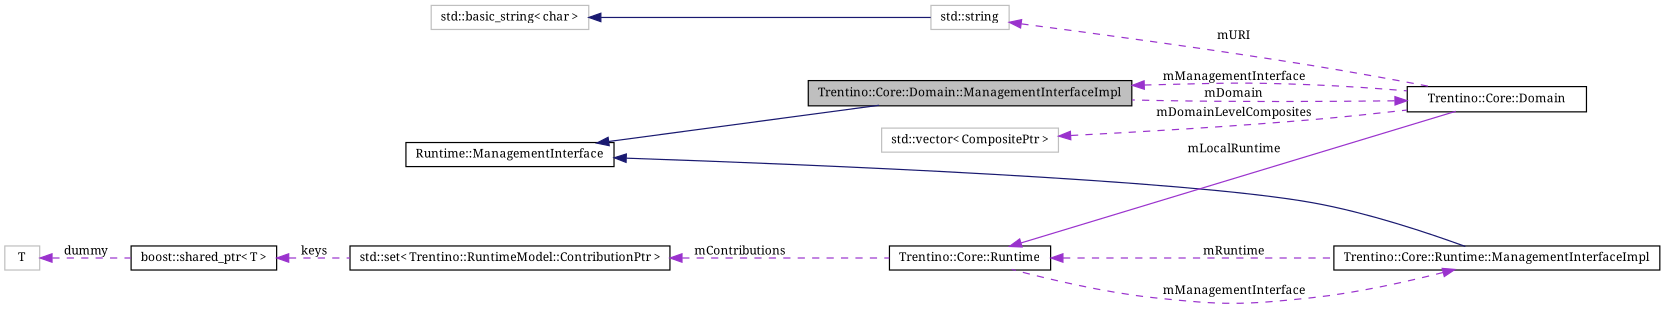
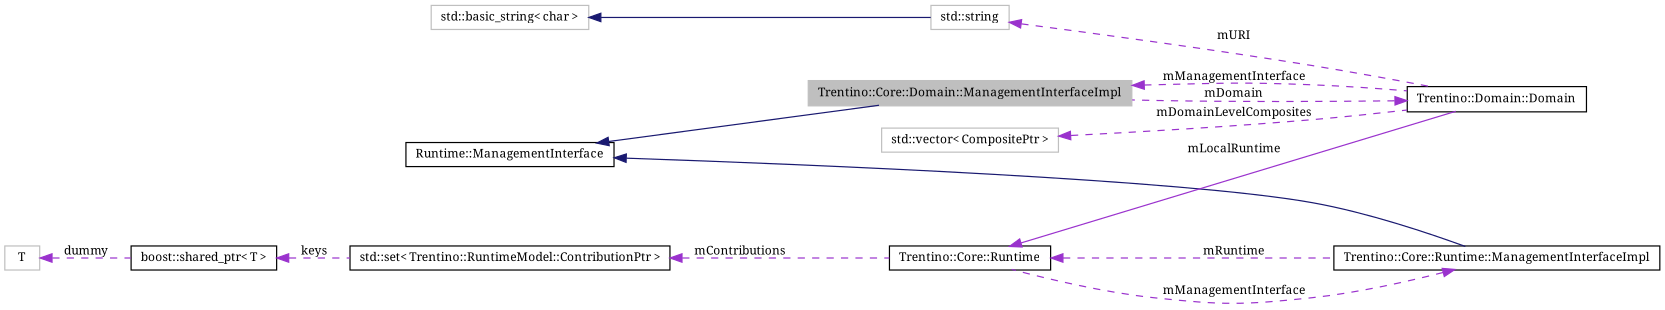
(970, 93) -> (970, 93)
(1497, 99) -> (1497, 99)
